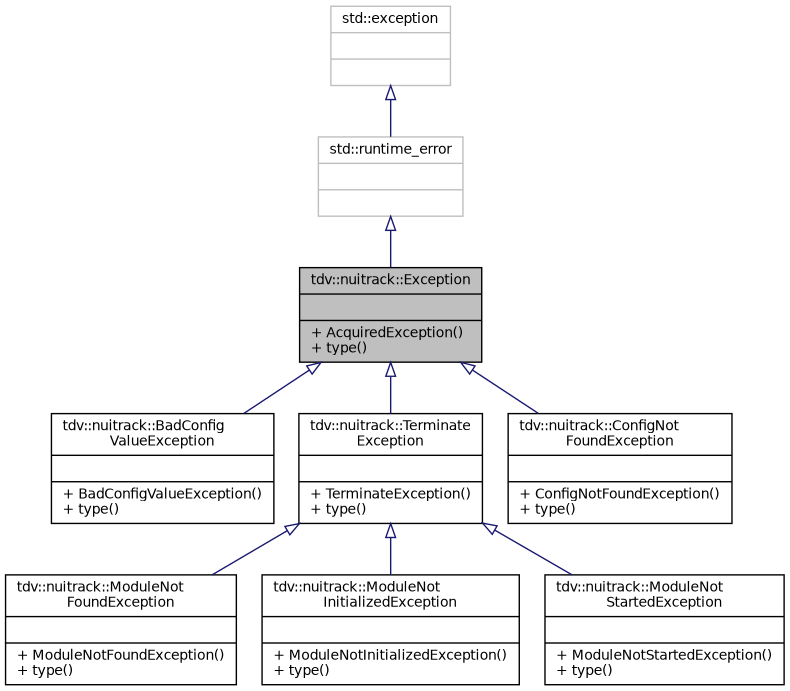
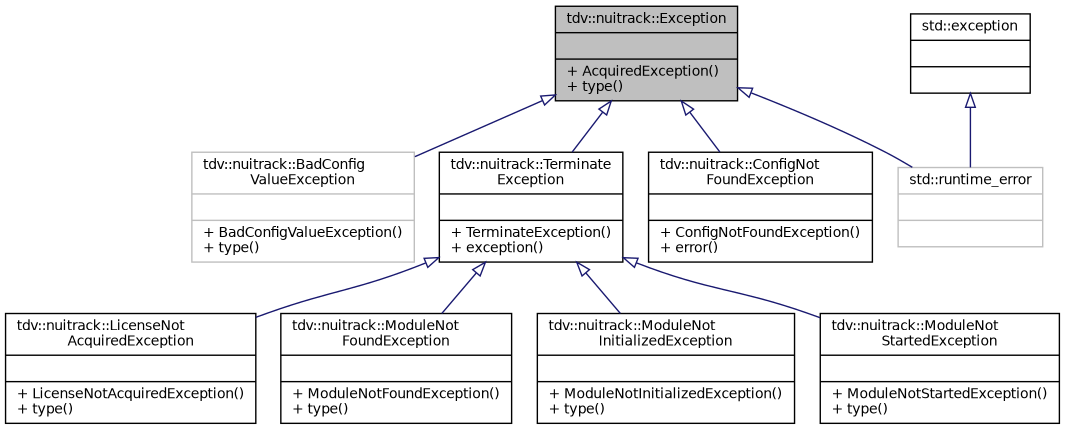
(391, 46) -> (970, 54)
(391, 249) -> (833, 127)
none -> (131, 368)
(163, 469) -> (303, 207)
(339, 510) -> (497, 248)
(548, 510) -> (690, 248)
